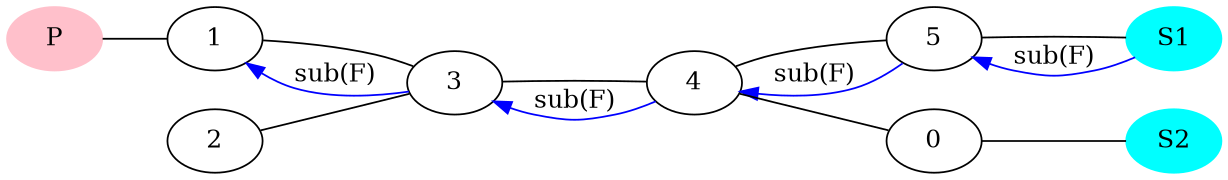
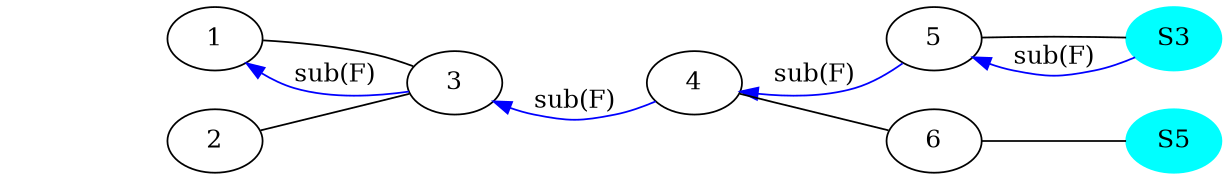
(55, 39) -> none
(1174, 39) -> (1174, 39)
(810, 48) -> none
(575, 81) -> none
(934, 141) -> (934, 141)
(1174, 141) -> (1174, 141)
